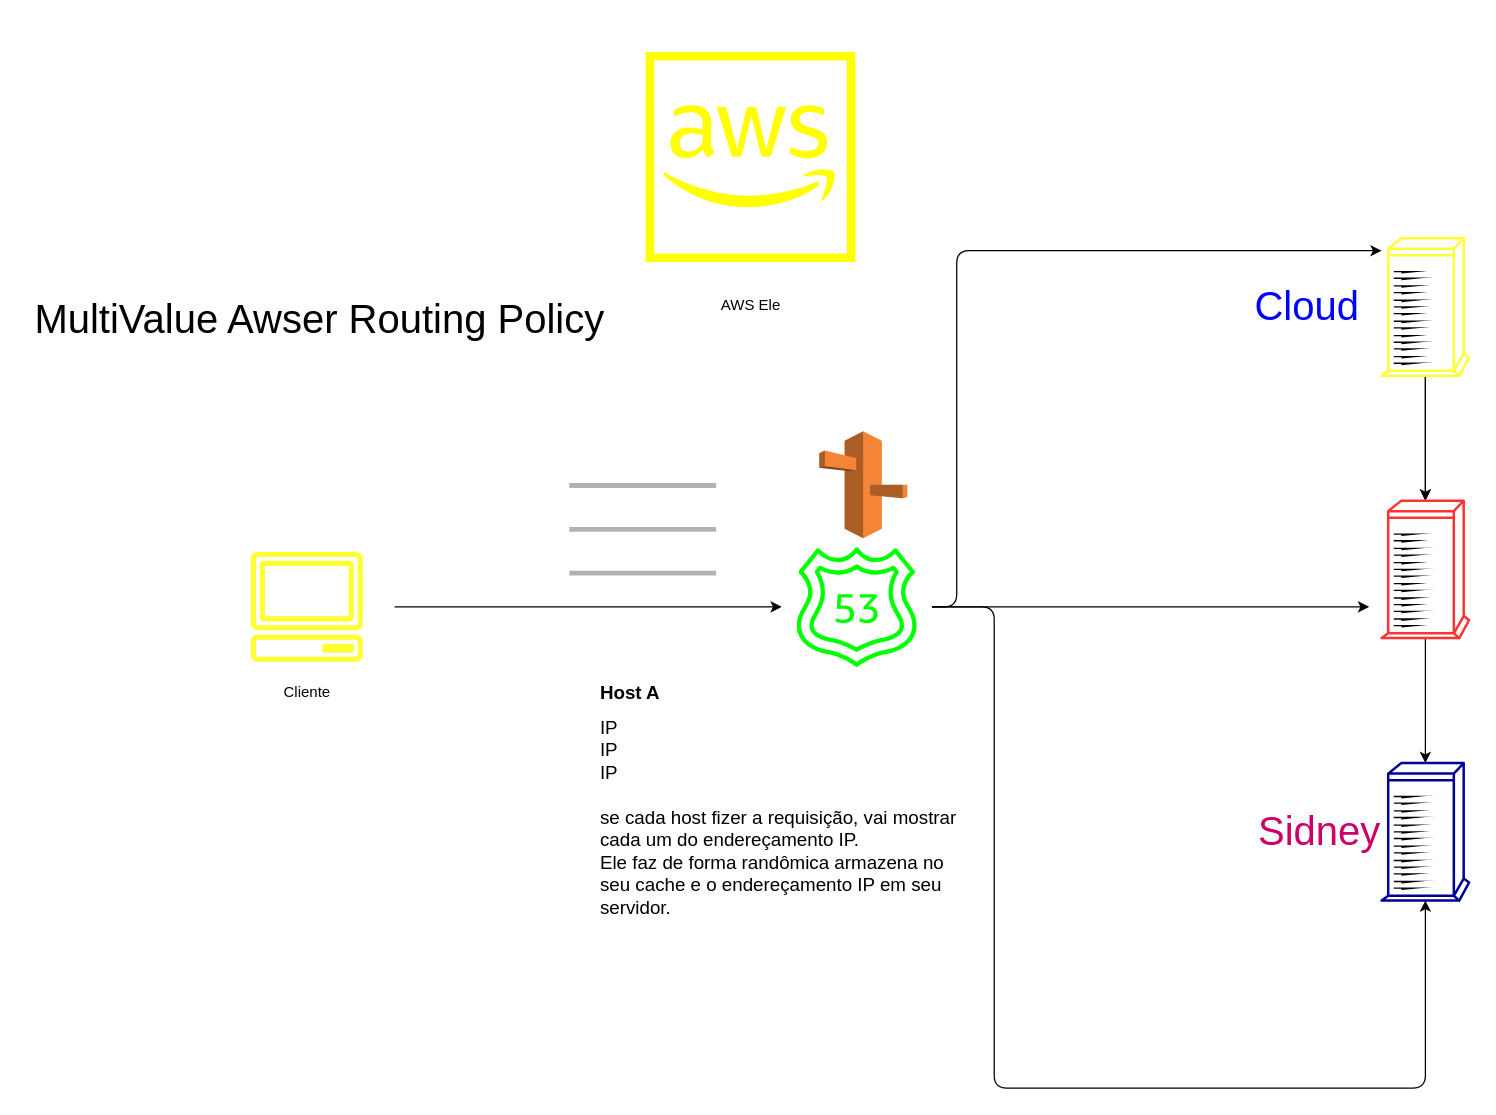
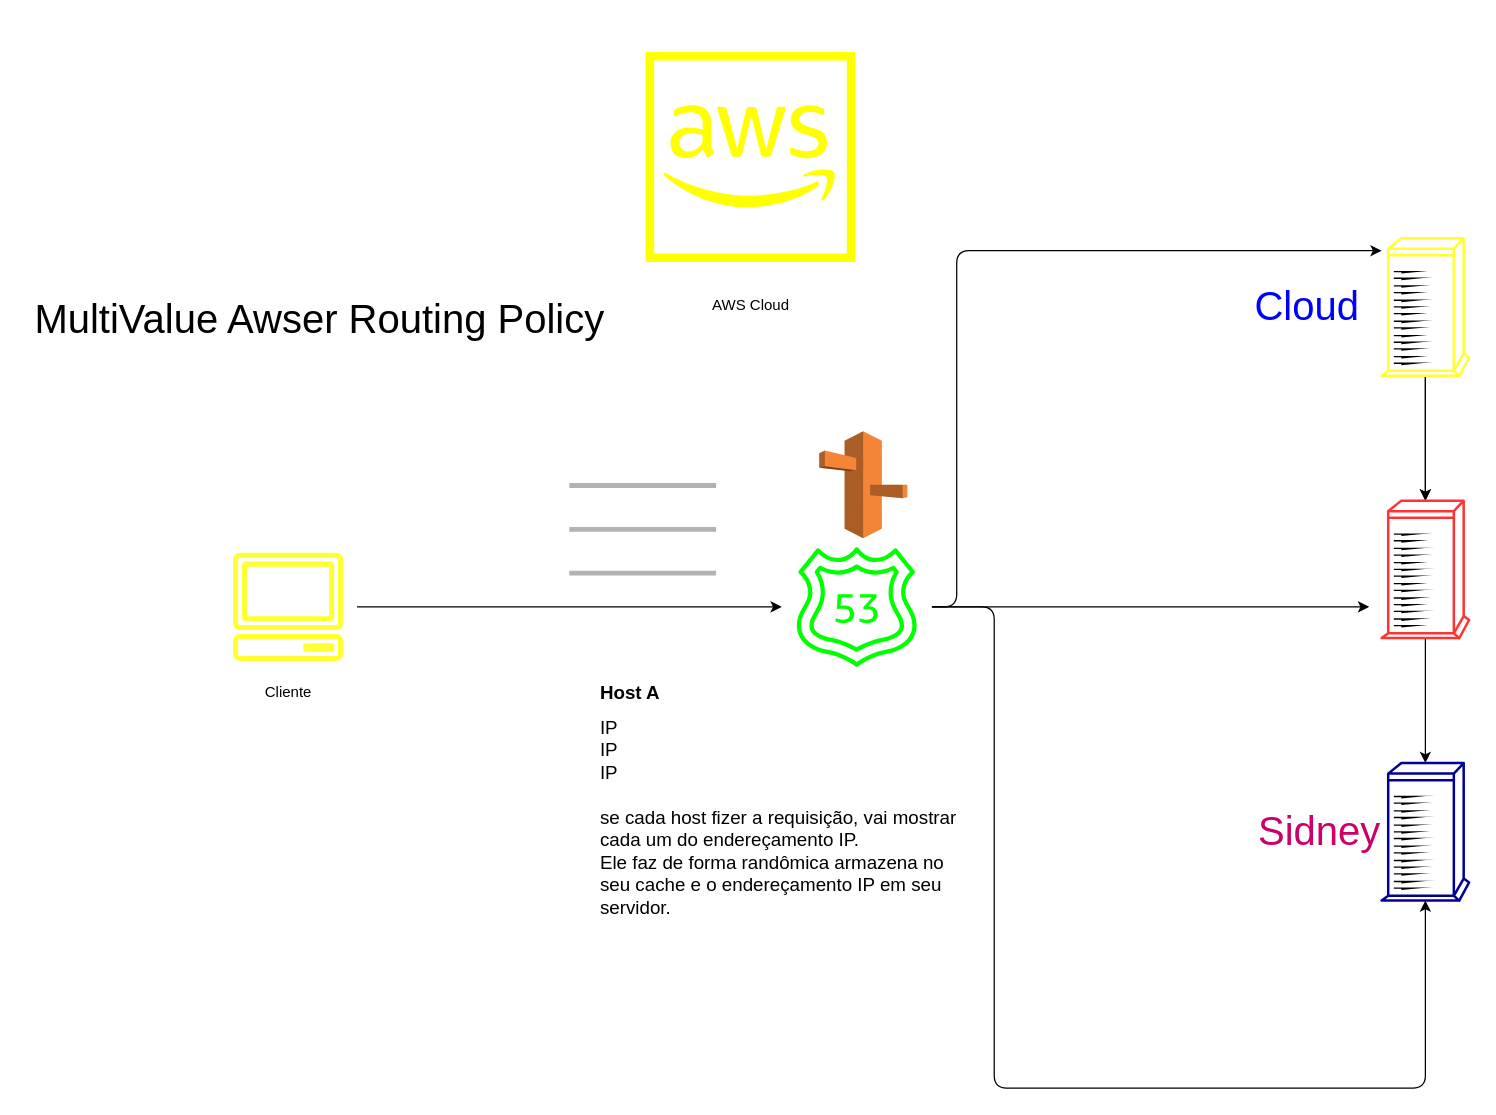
(751, 306) -> (751, 306)
(307, 607) -> (288, 607)
